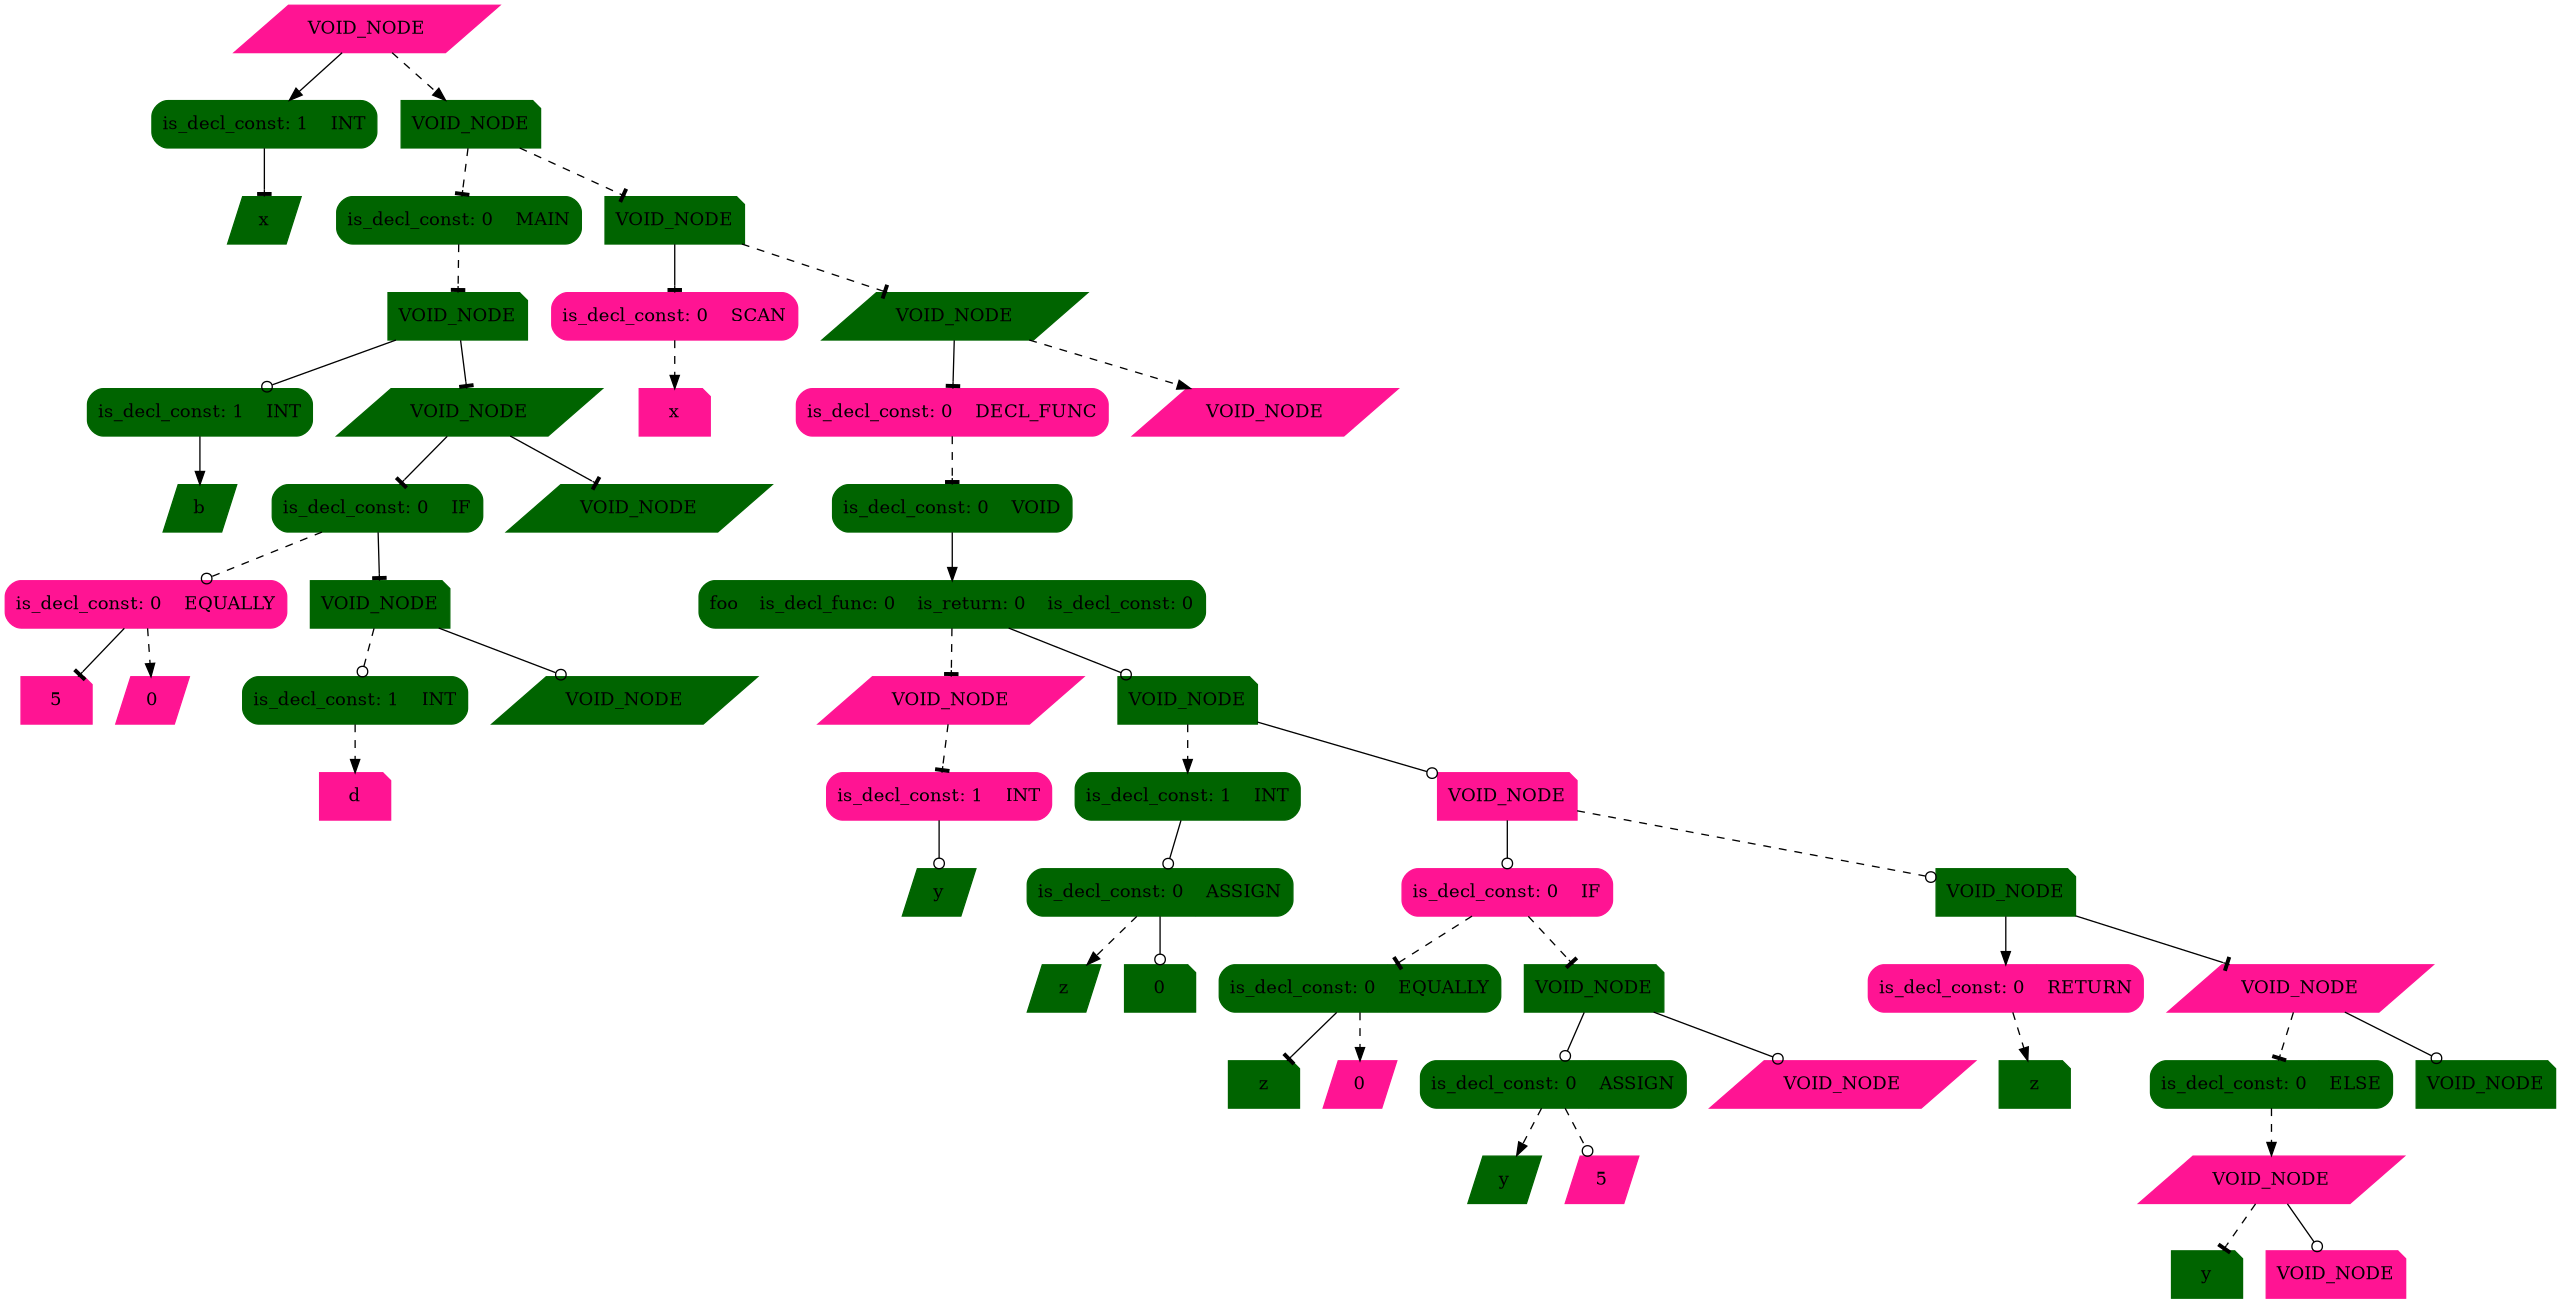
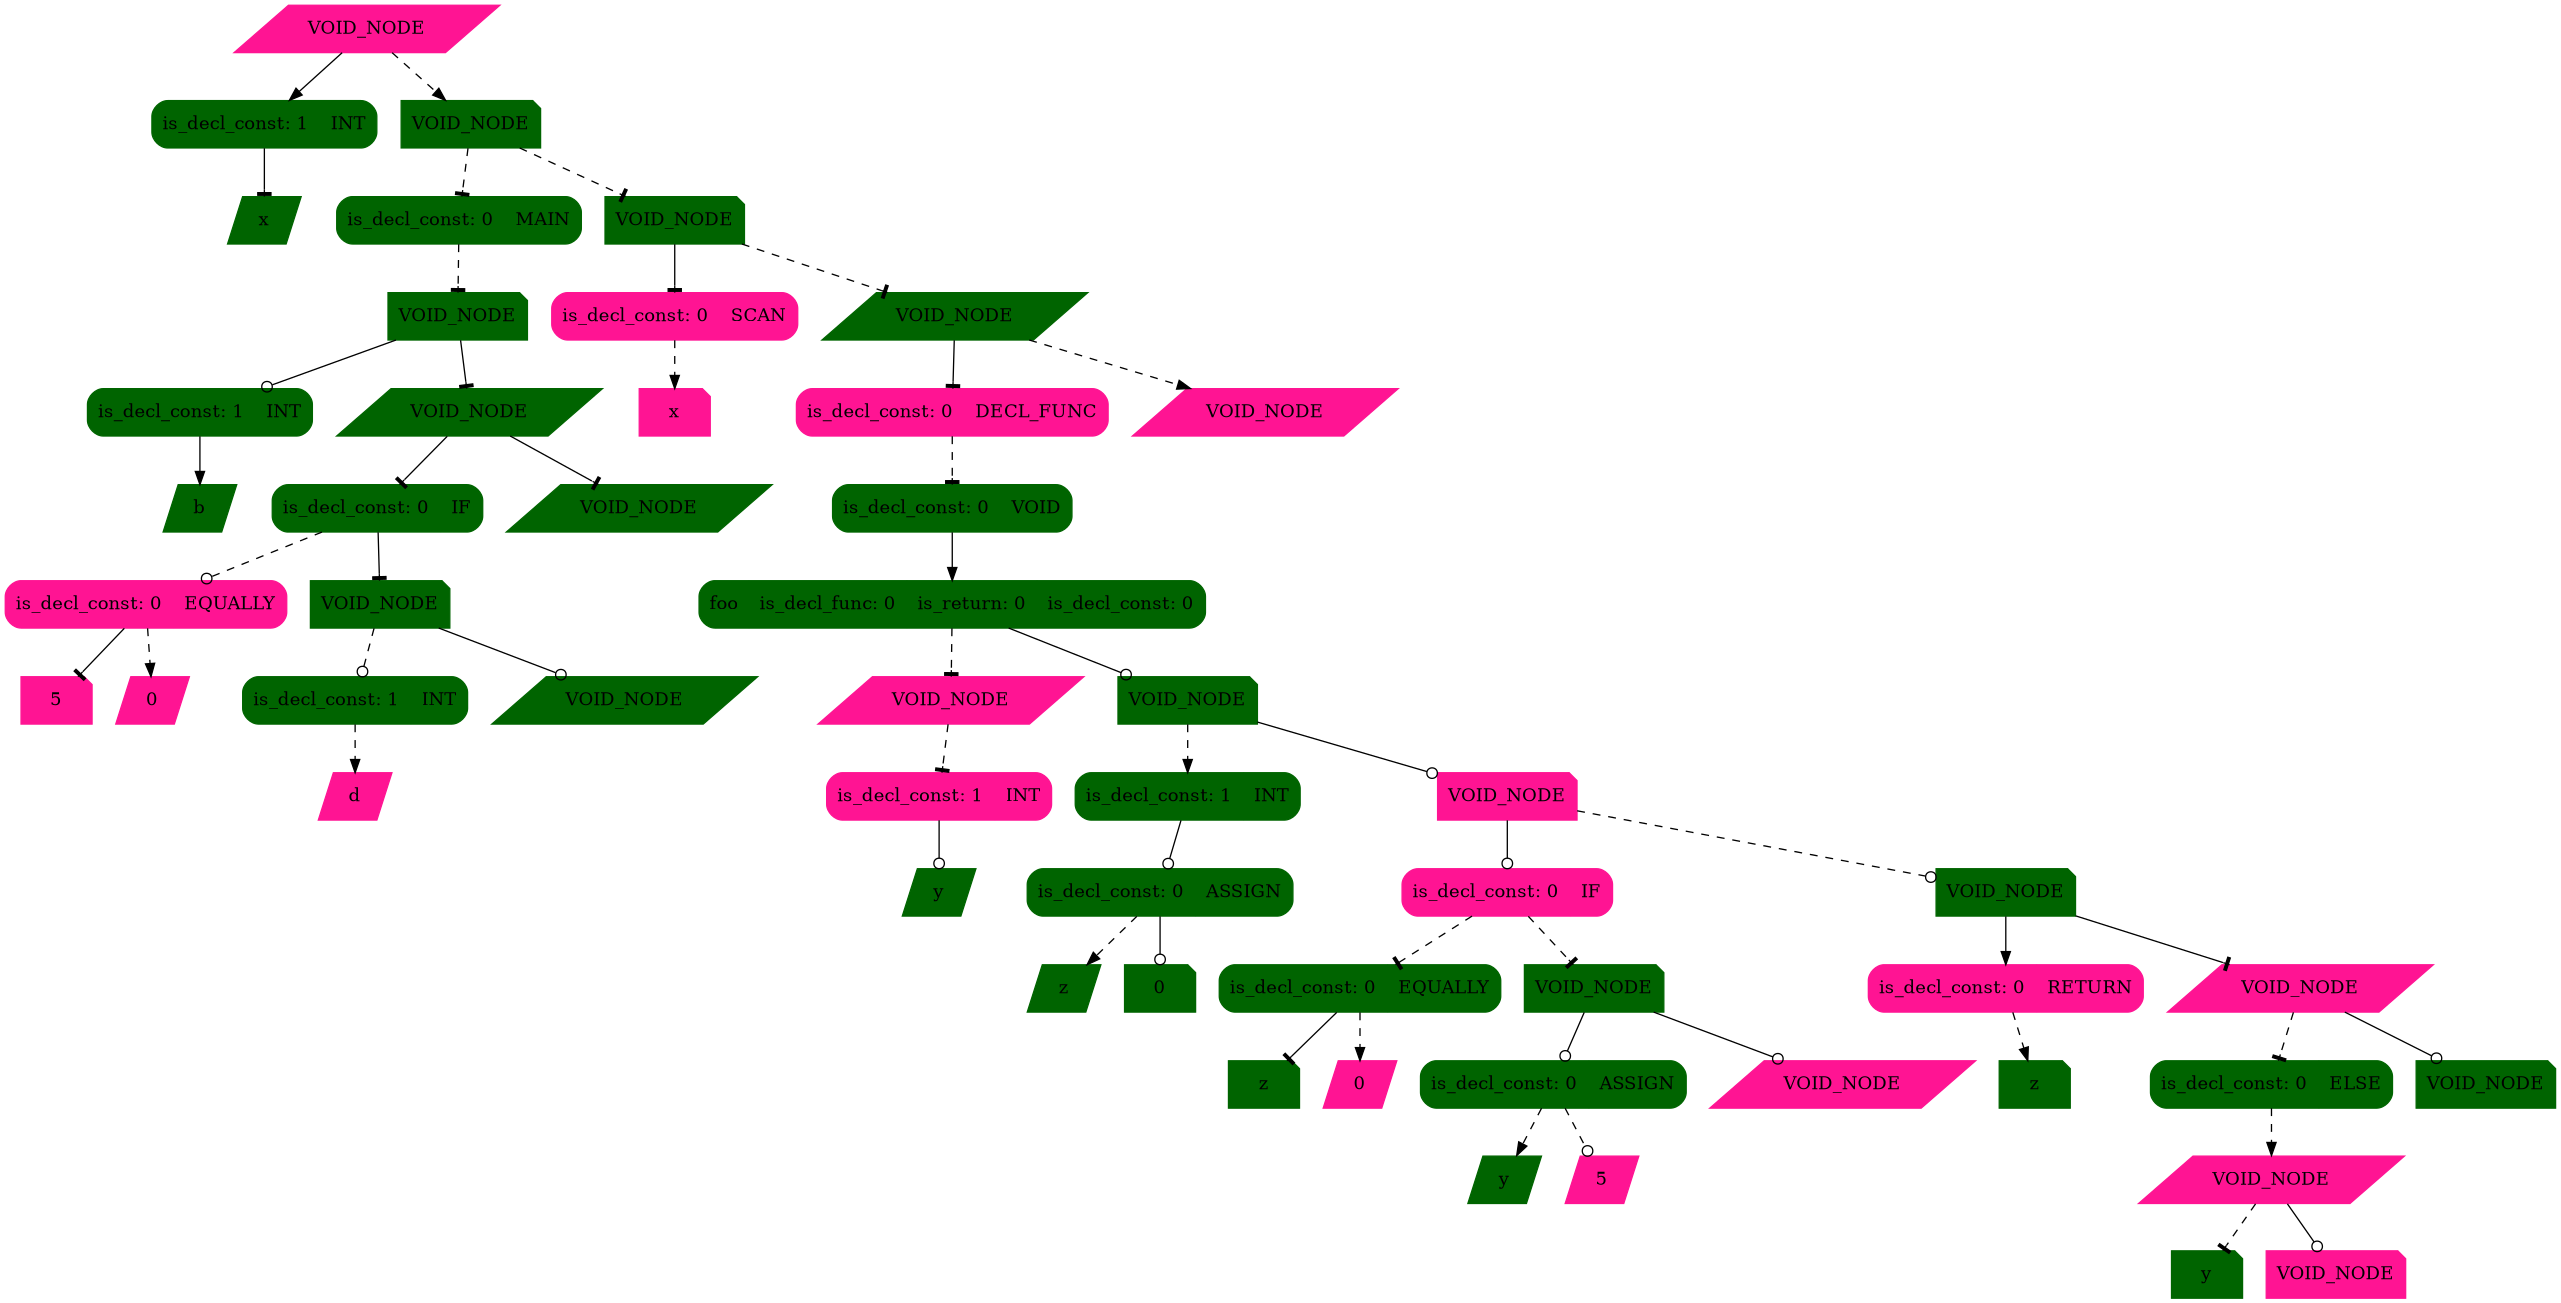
(355, 796) -> (355, 796)
